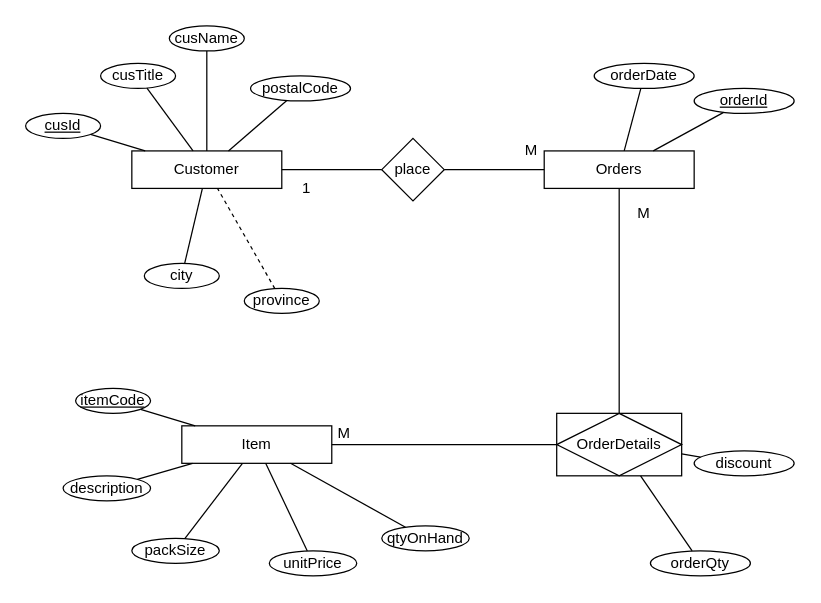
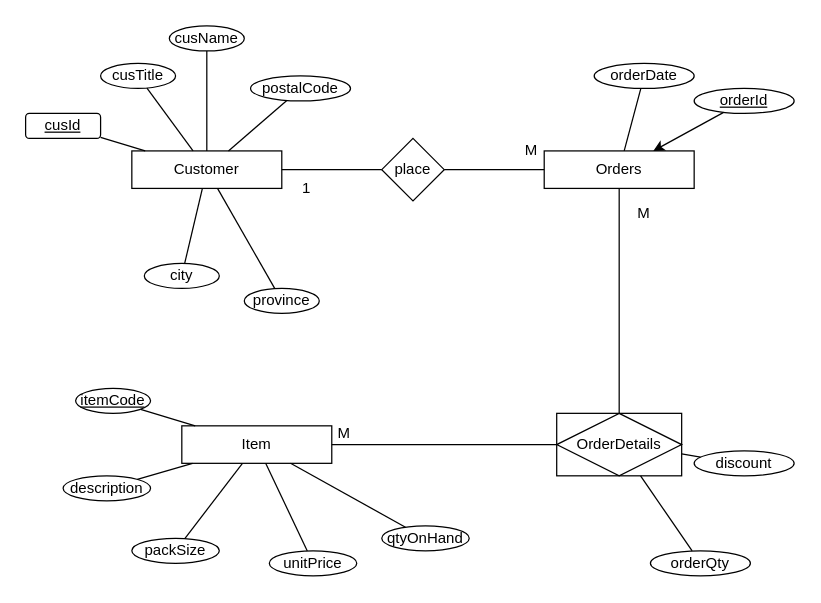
(63, 126) -> (63, 126)
(659, 148) -> (662, 146)
(246, 238) -> (246, 238)
